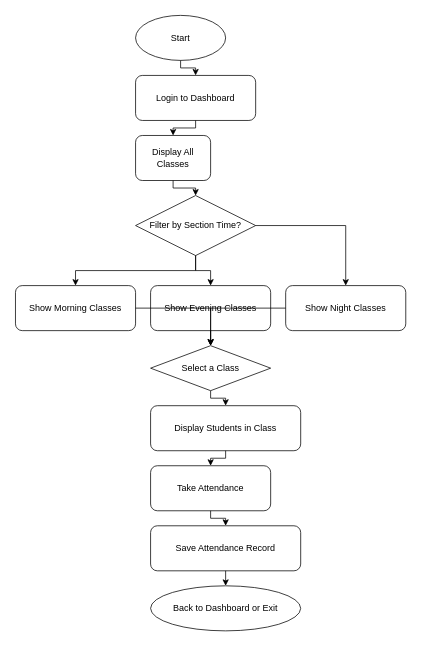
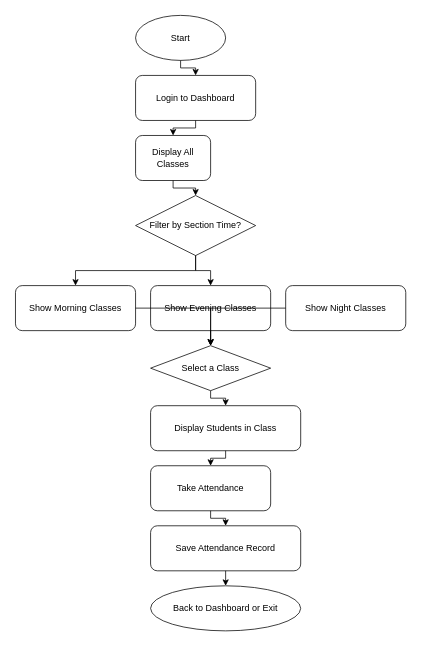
(327, 225) -> none
